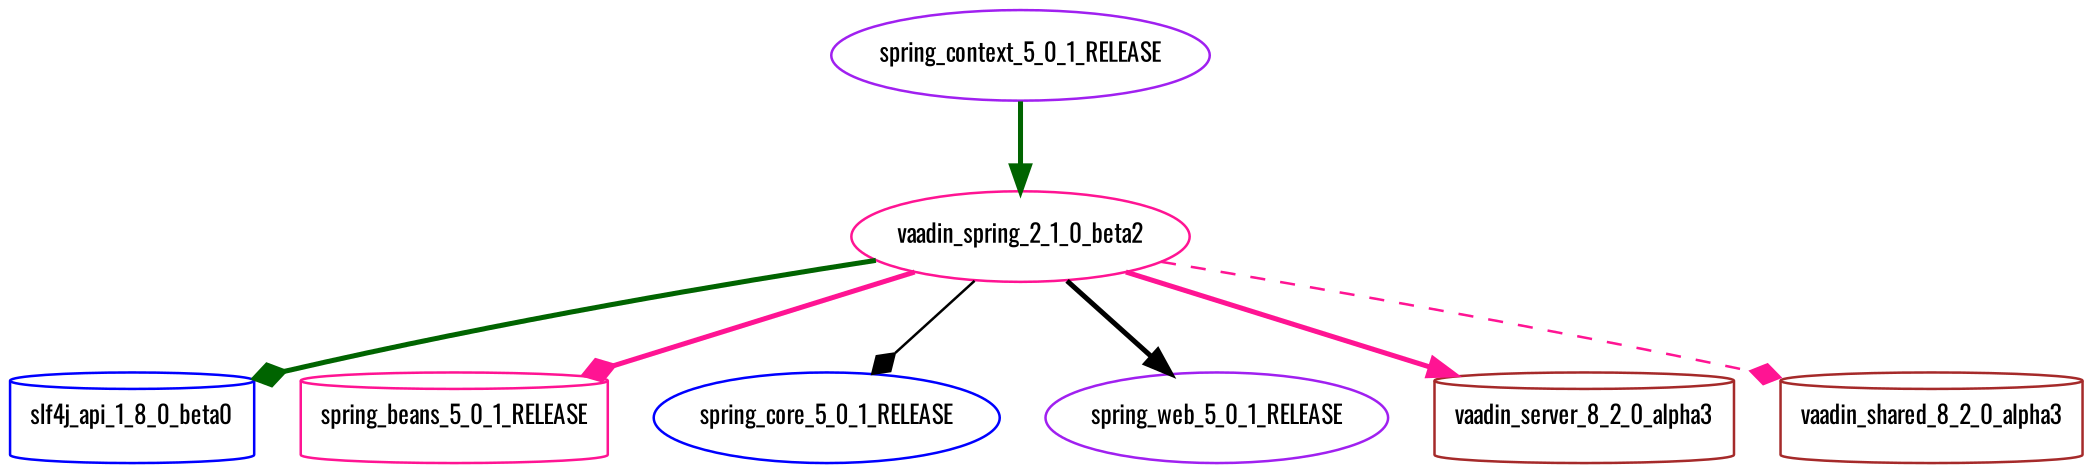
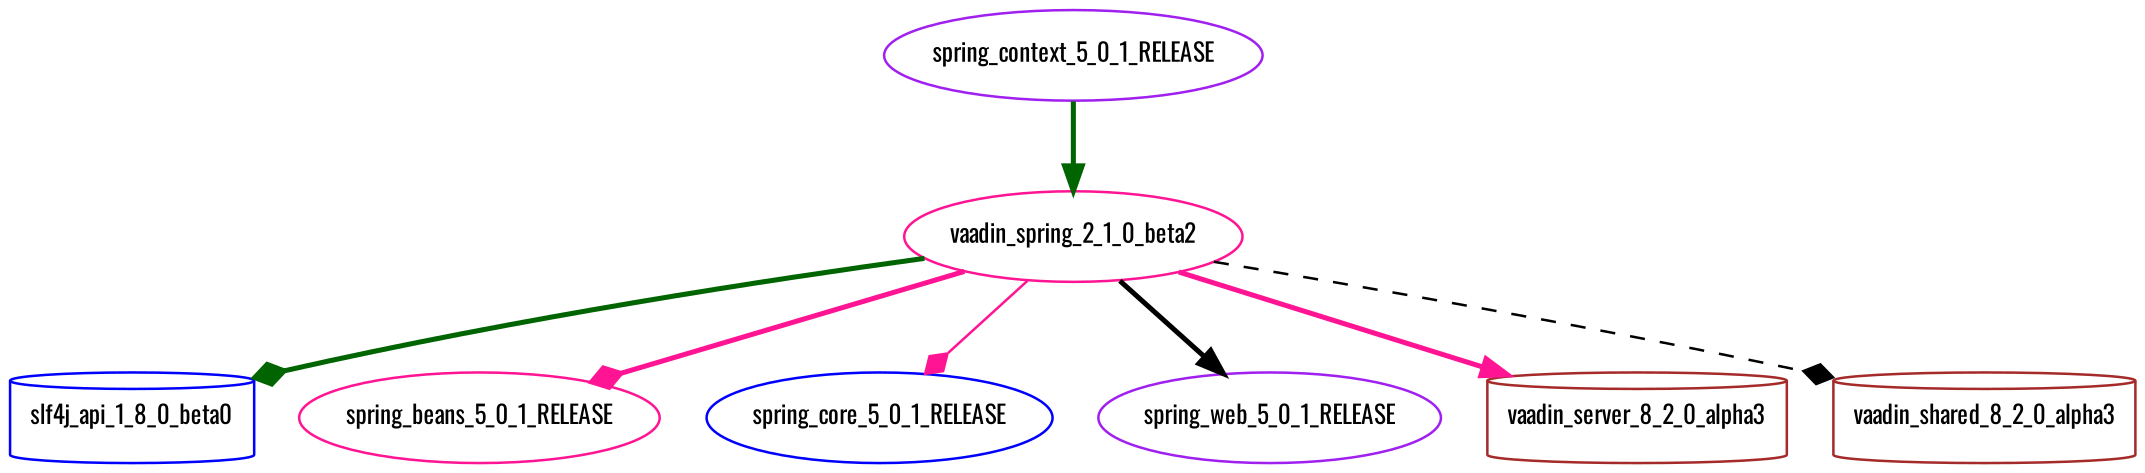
(1456, 313) -> (1509, 313)
(935, 317) -> (988, 317)
(454, 418) -> (479, 418)
